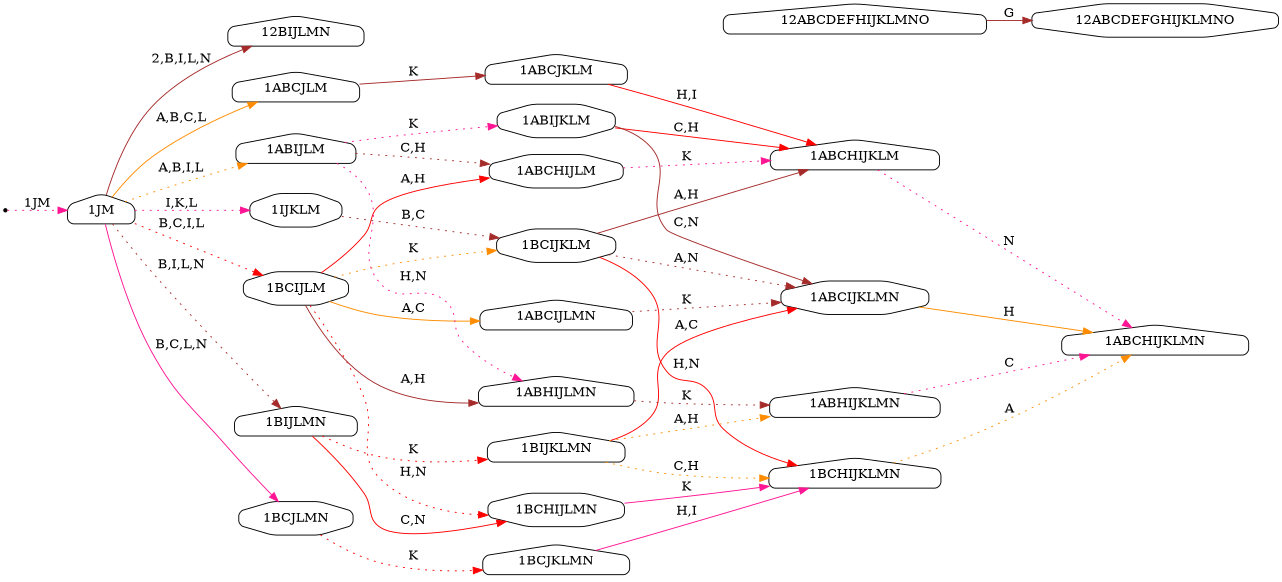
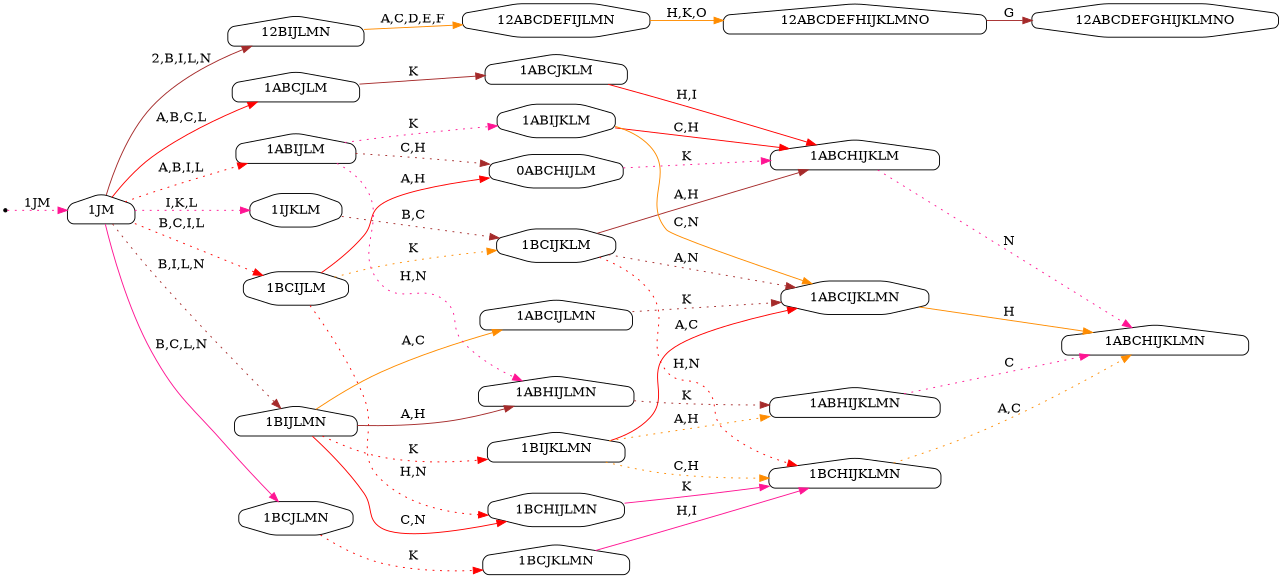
none -> (556, 20)
(174, 142) -> (174, 142)
(556, 171) -> (556, 171)
(181, 183) -> (181, 183)
(674, 234) -> (674, 234)
(399, 318) -> (401, 364)
(673, 377) -> (673, 377)
(371, 381) -> (432, 423)
(1009, 409) -> (1009, 409)
